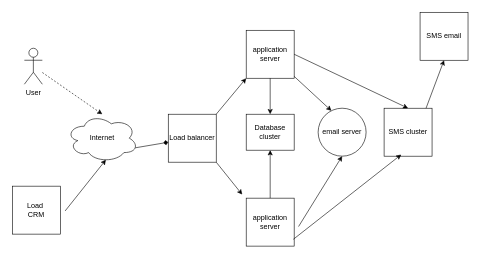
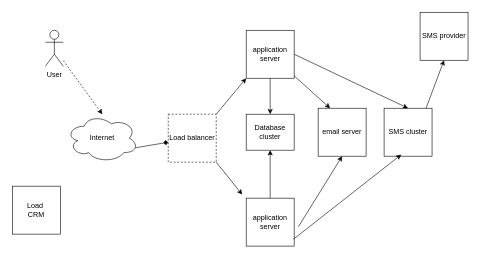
(444, 36) -> (444, 36)
(33, 66) -> (54, 48)
(342, 132) -> (342, 132)
(192, 138) -> (192, 138)
(84, 187) -> none
